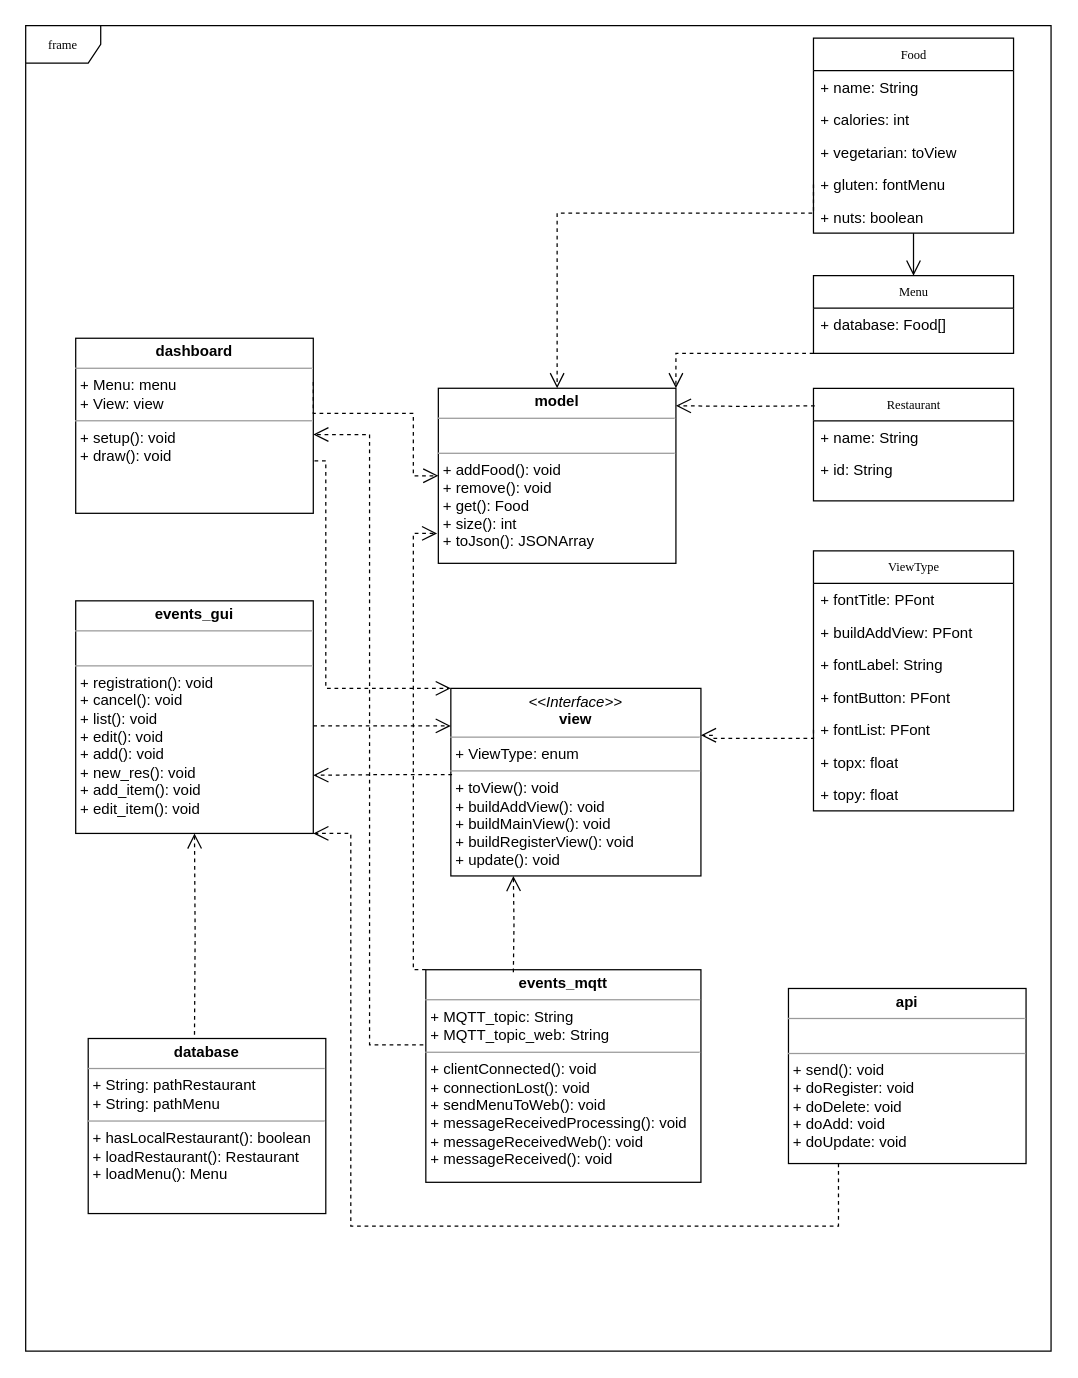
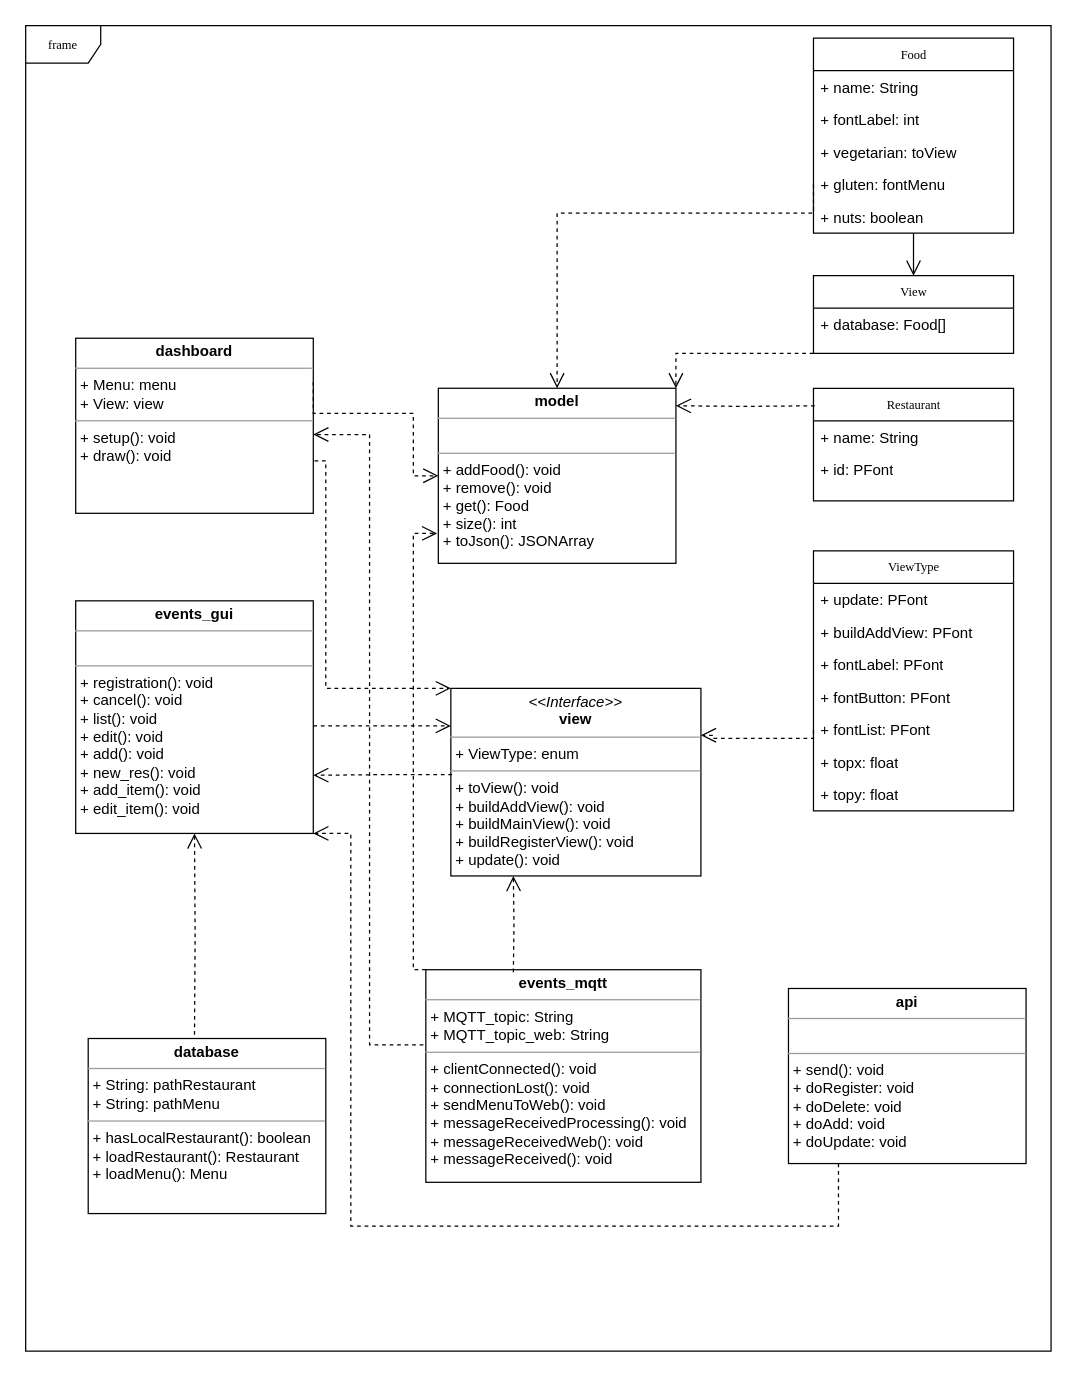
(872, 121) -> (878, 121)
(914, 292) -> (914, 292)
(861, 471) -> (859, 471)
(888, 601) -> (880, 601)
(893, 666) -> (890, 666)
